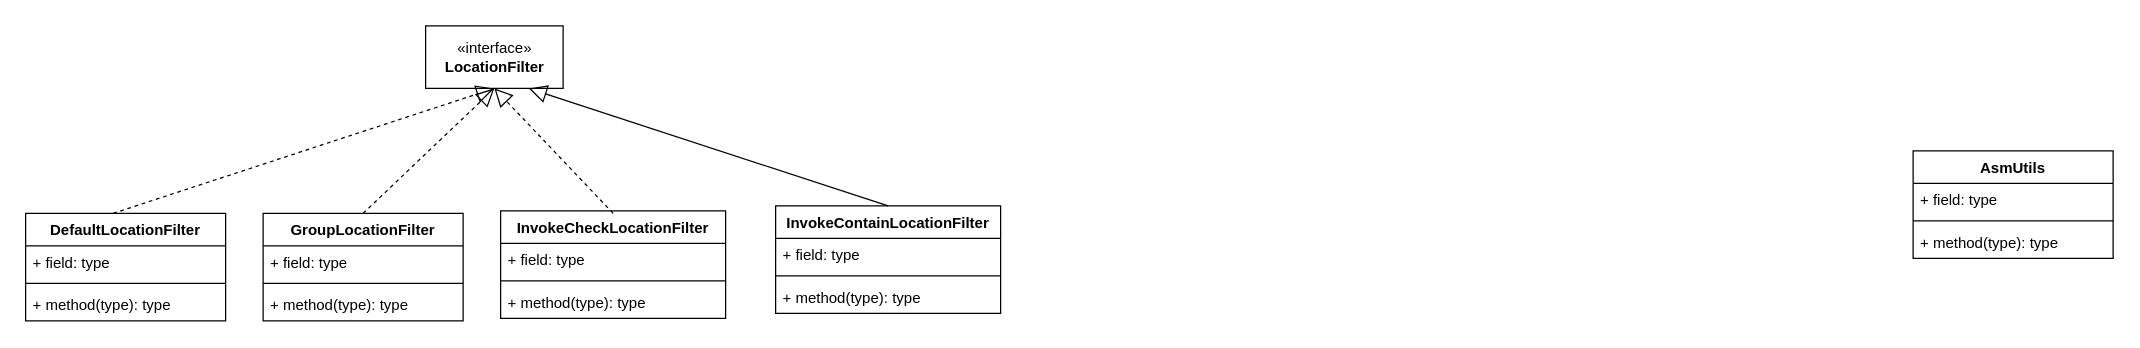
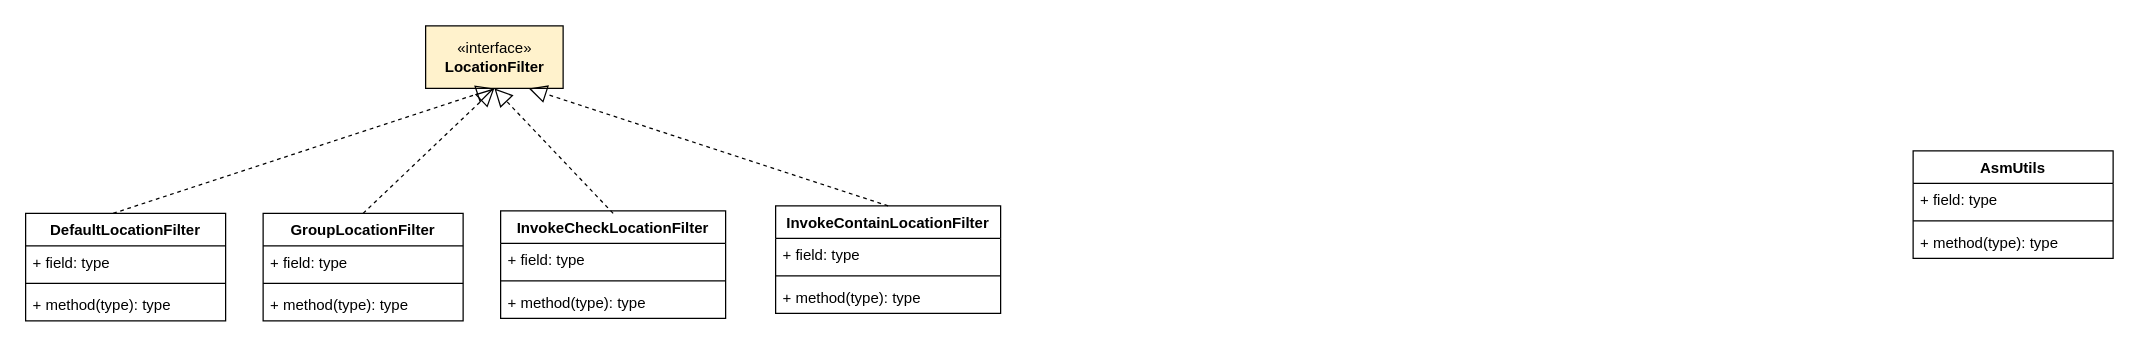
(494, 57) -> (494, 57)
(716, 149) -> (716, 149)
